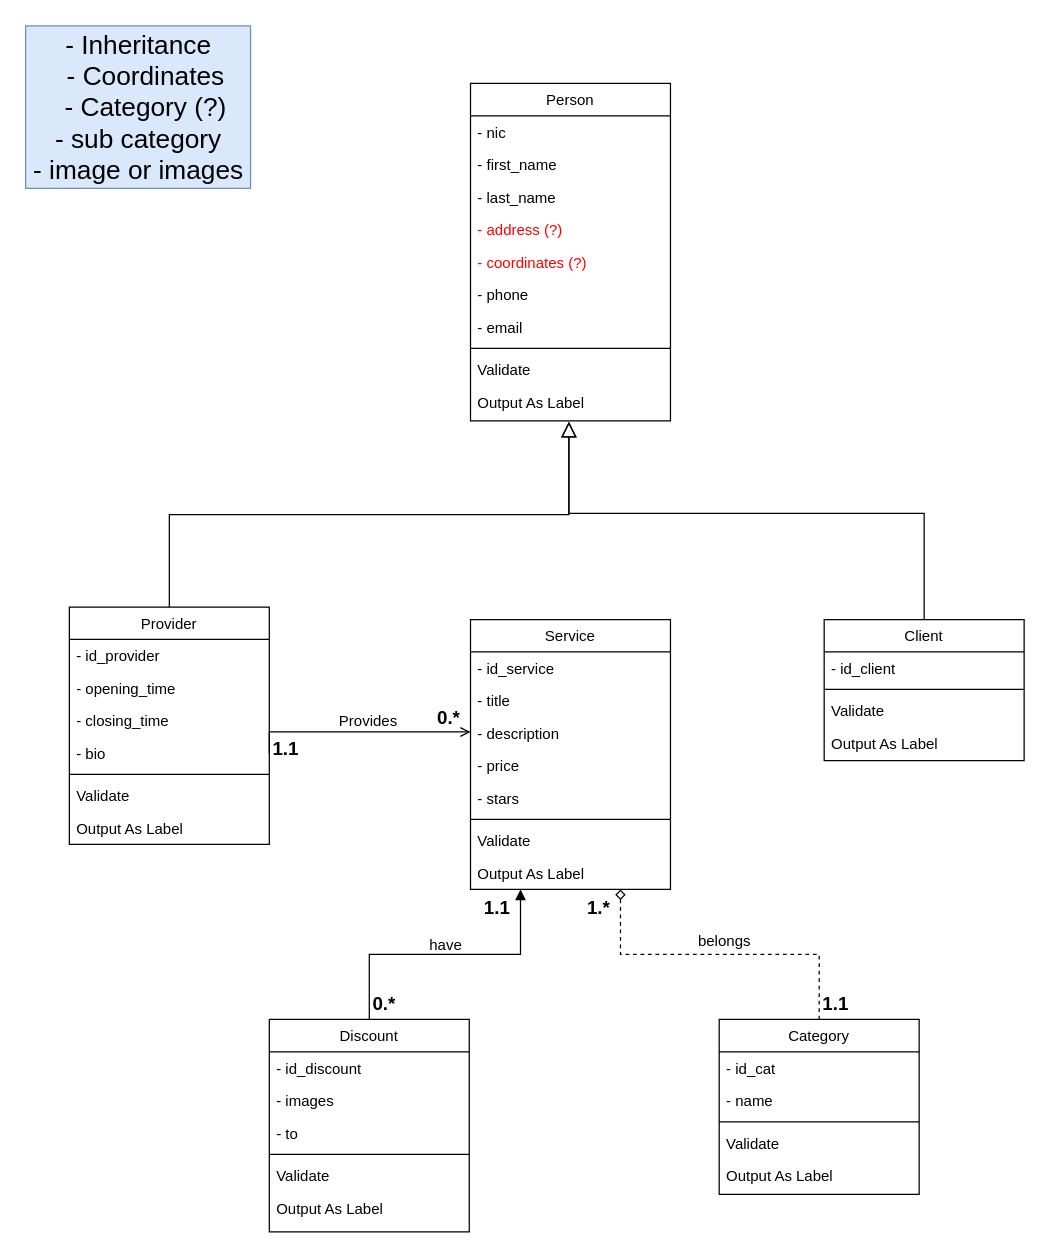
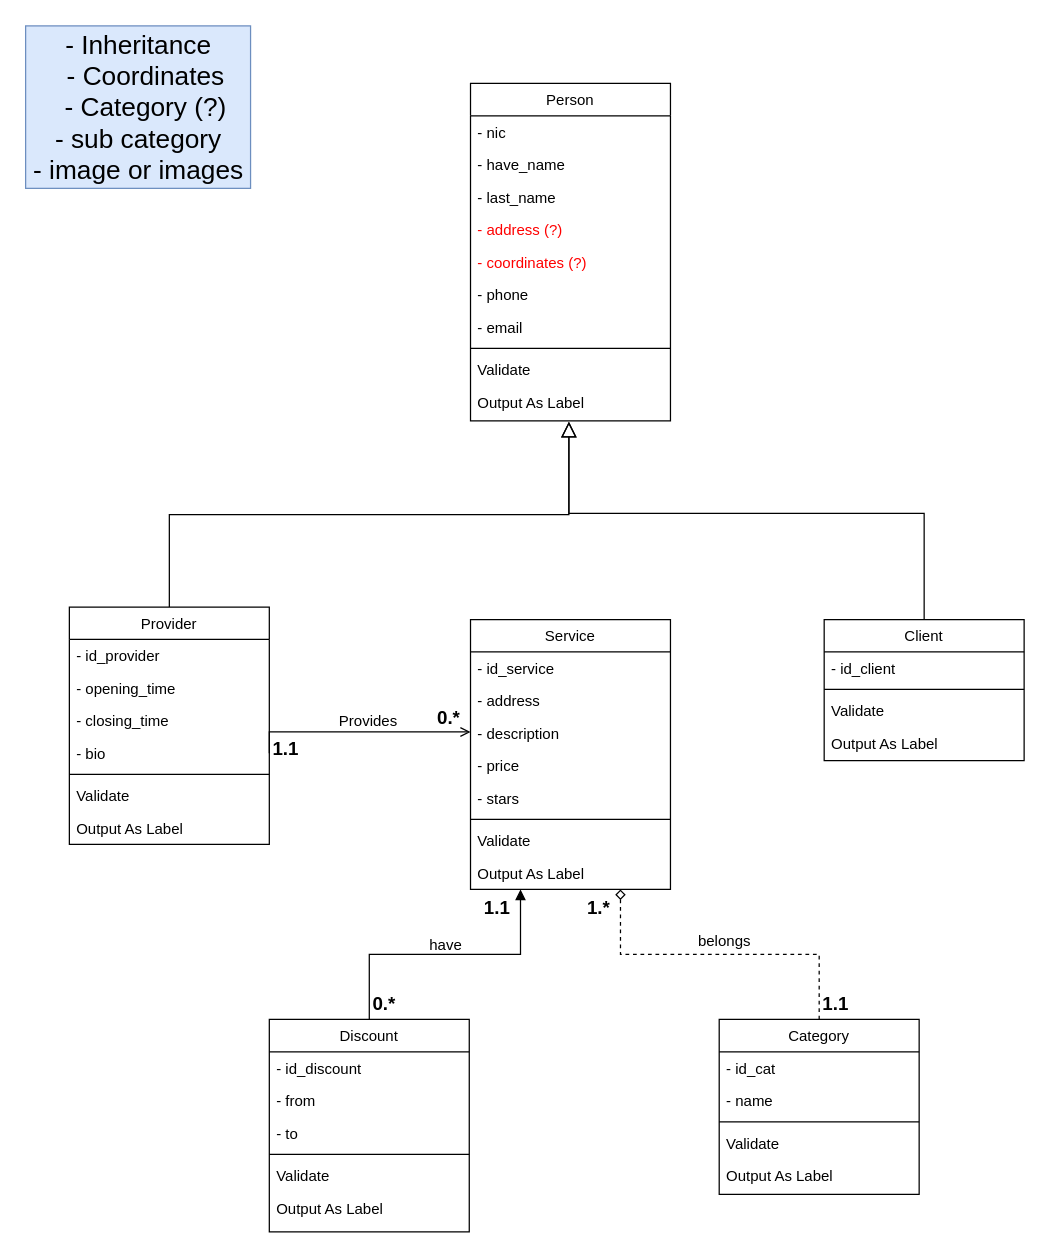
(524, 165) -> (522, 165)
(501, 701) -> (513, 701)
(306, 1101) -> (300, 1101)
